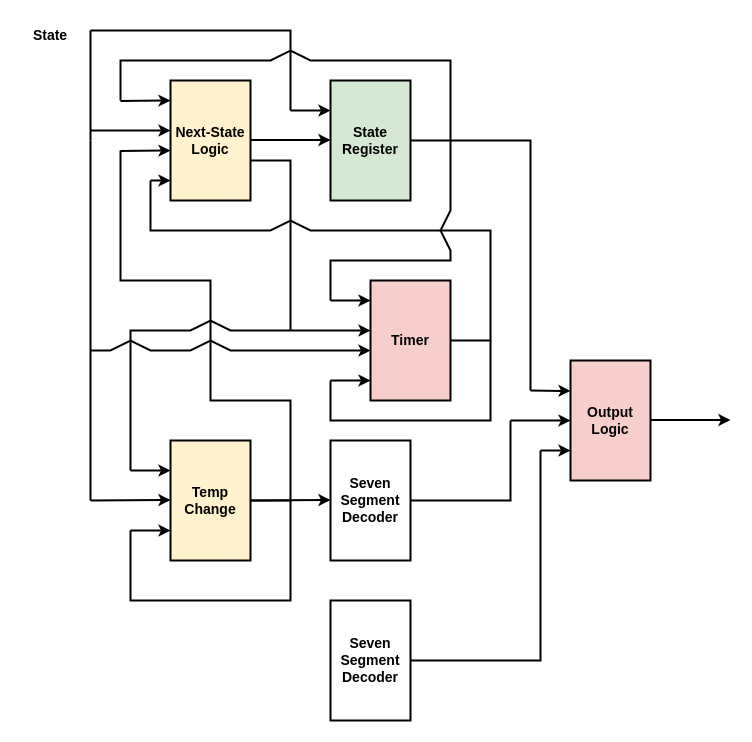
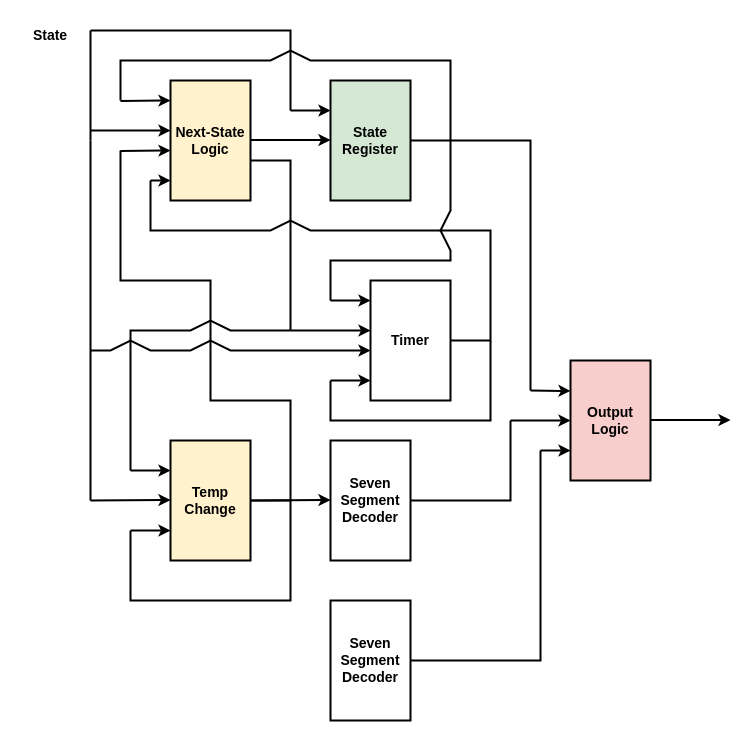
(411, 341) -> (411, 341)
